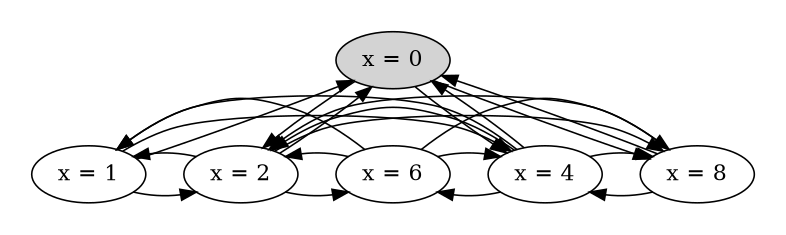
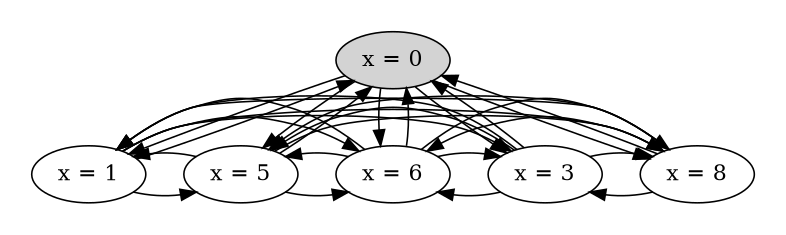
none -> (401, 98)
none -> (379, 109)
none -> (385, 110)
none -> (244, 111)
none -> (233, 117)
none -> (553, 117)
none -> (408, 129)
(241, 174) -> (241, 174)
(545, 174) -> (545, 174)
